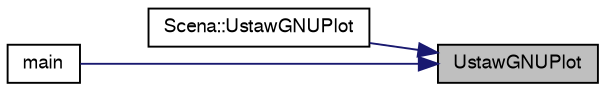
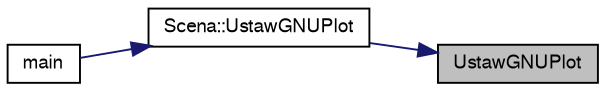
(249, 64) -> (106, 53)
